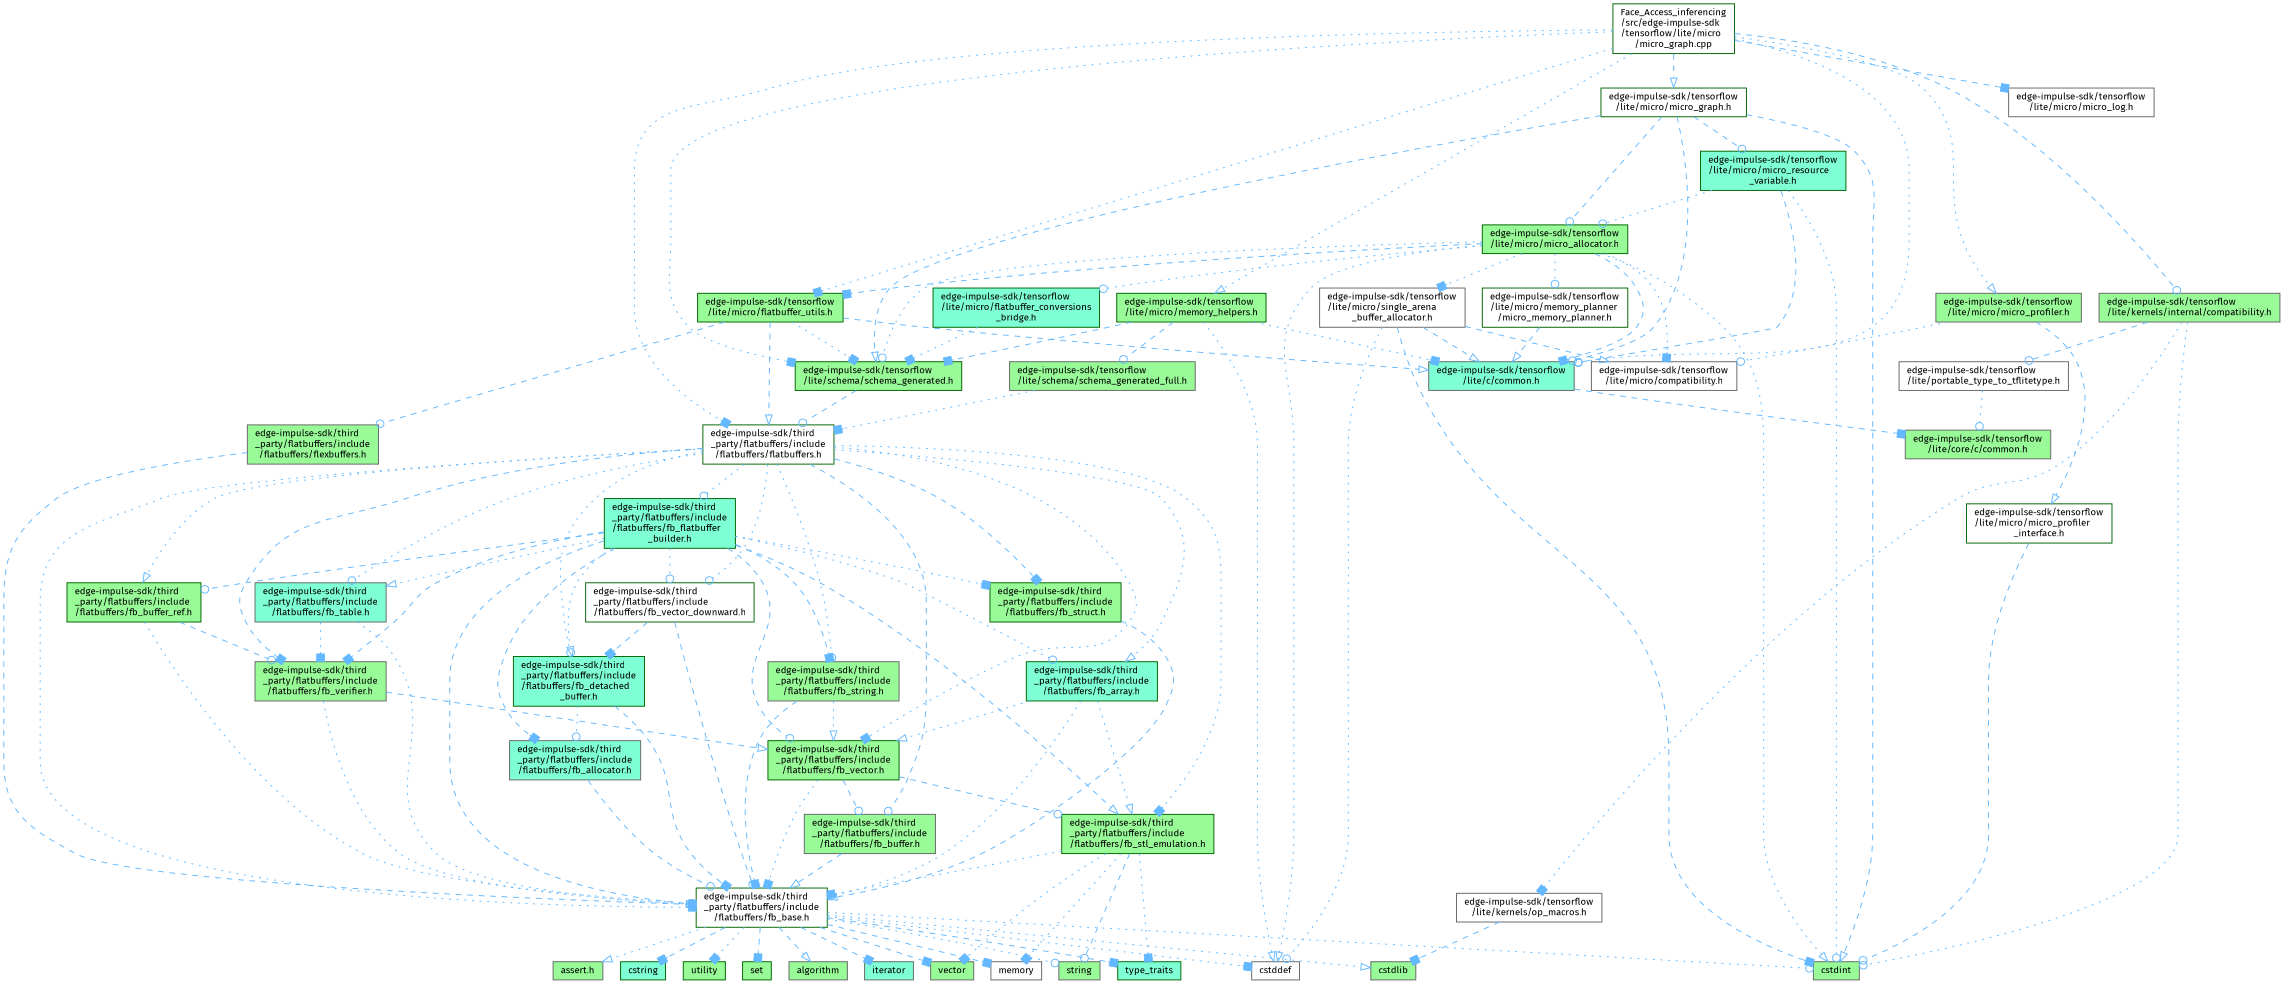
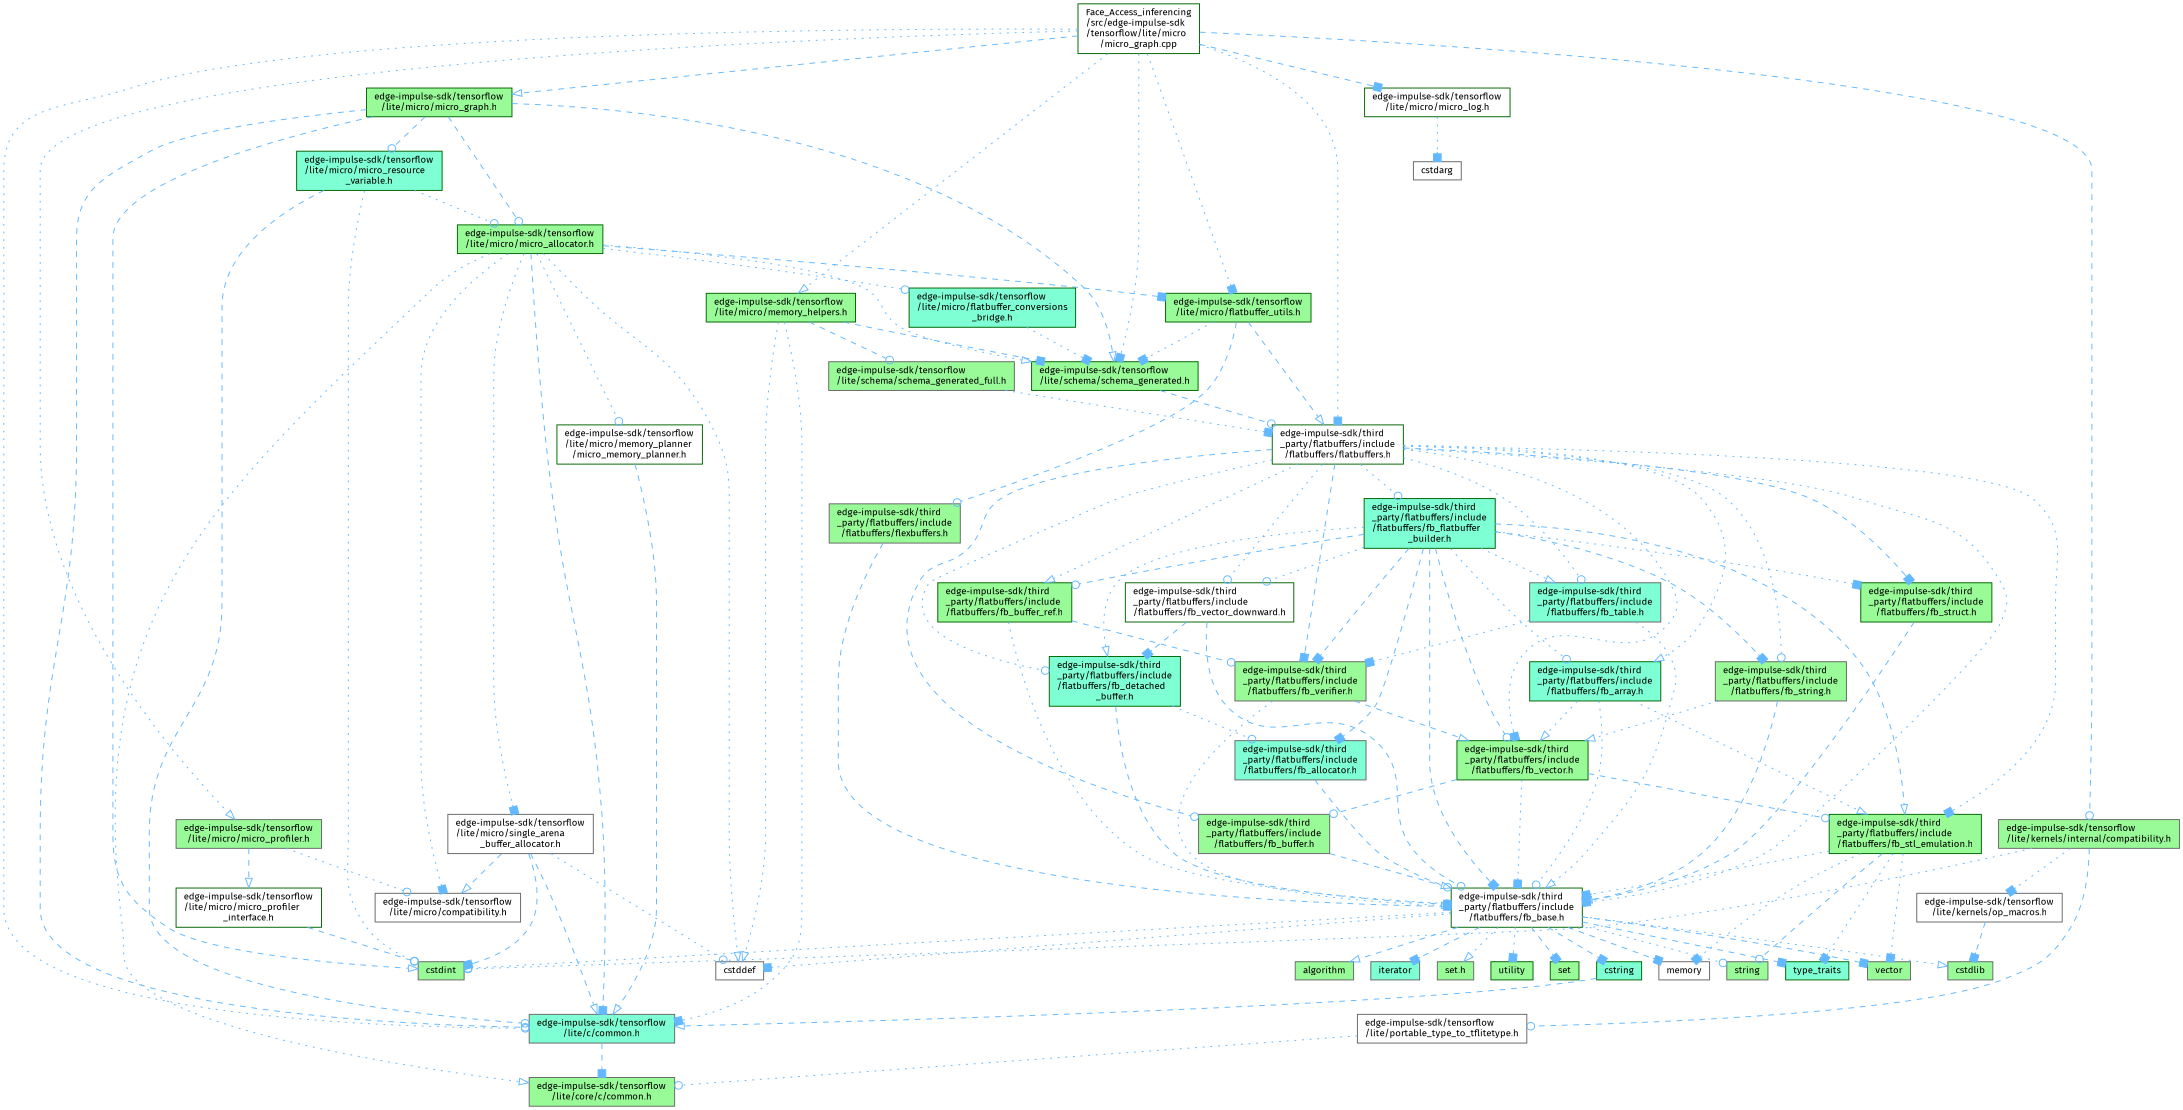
(1674, 102) -> (439, 102)
(2081, 102) -> (1437, 102)
none -> (1437, 171)
(1162, 255) -> (875, 296)
(1131, 346) -> (1141, 1011)
(1764, 572) -> (121, 748)
(578, 971) -> (1456, 971)
